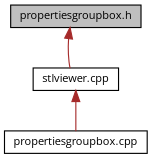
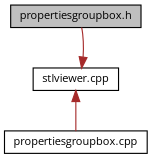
(68, 54) -> (83, 42)
